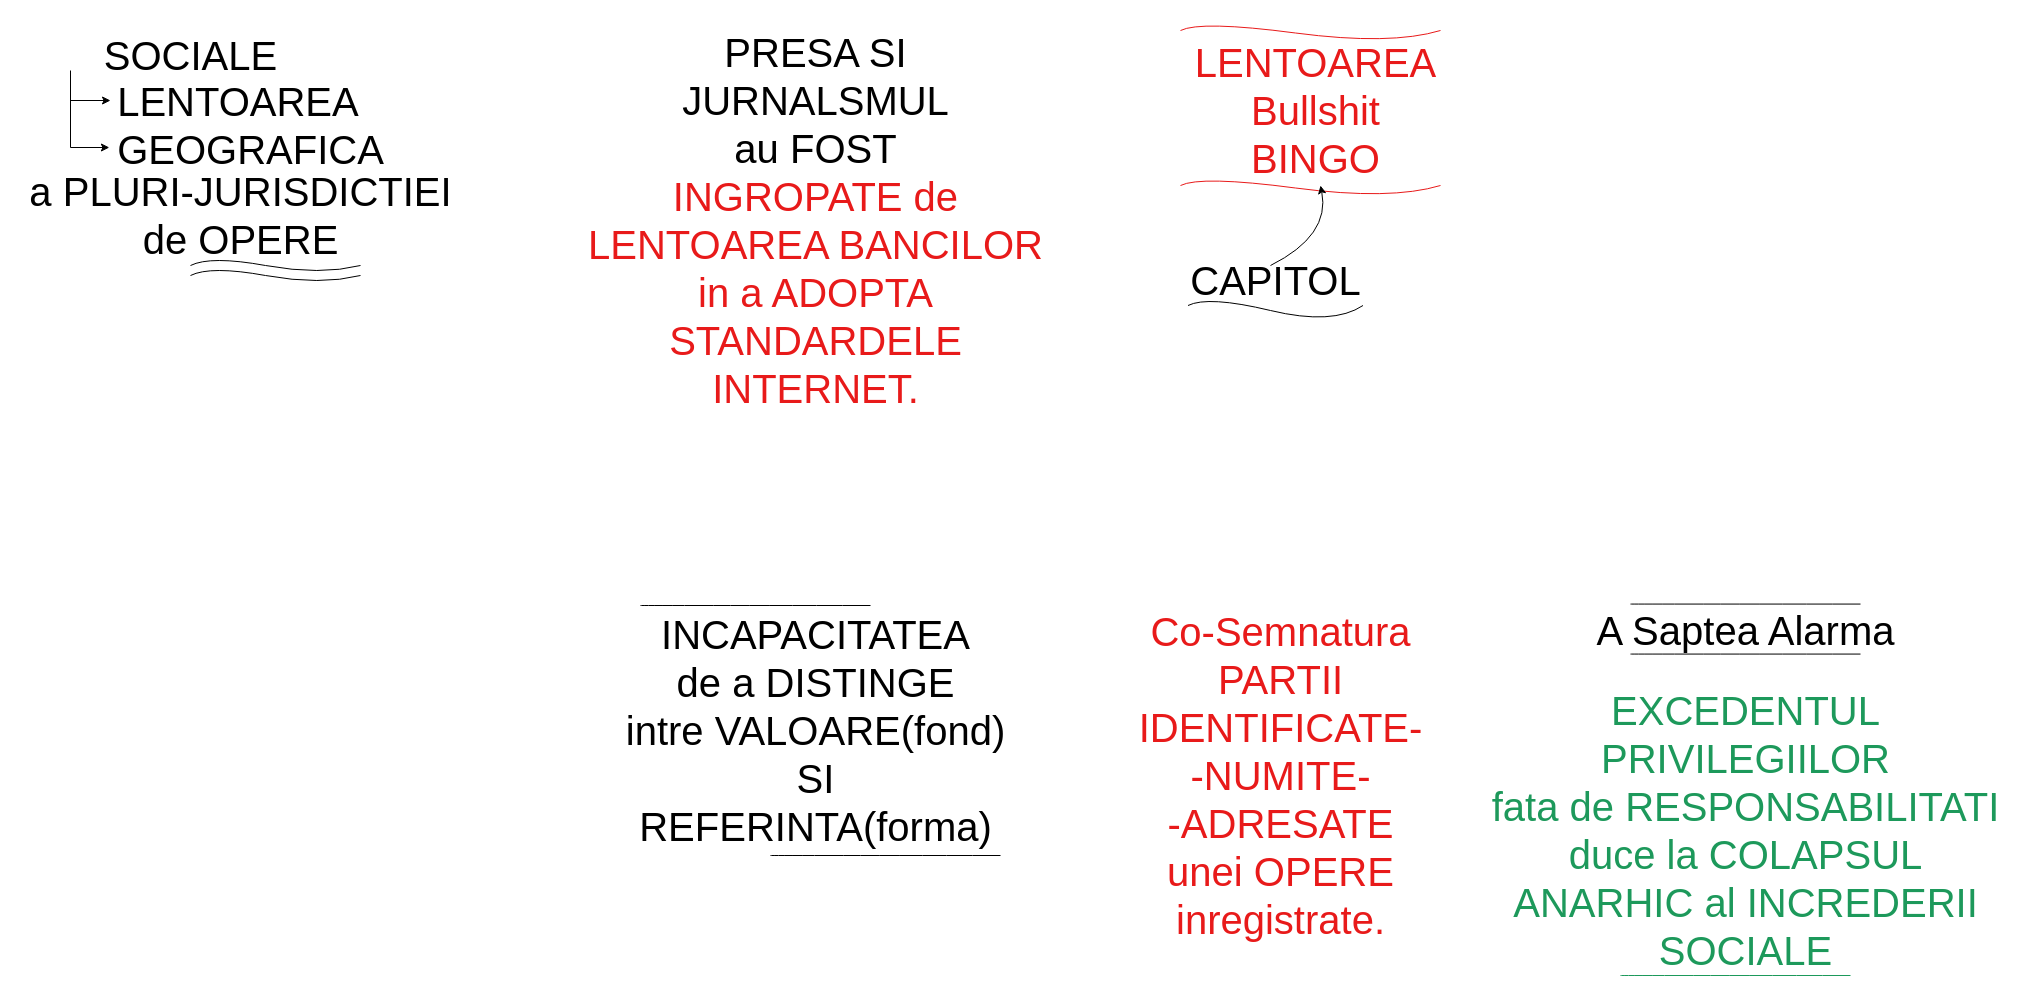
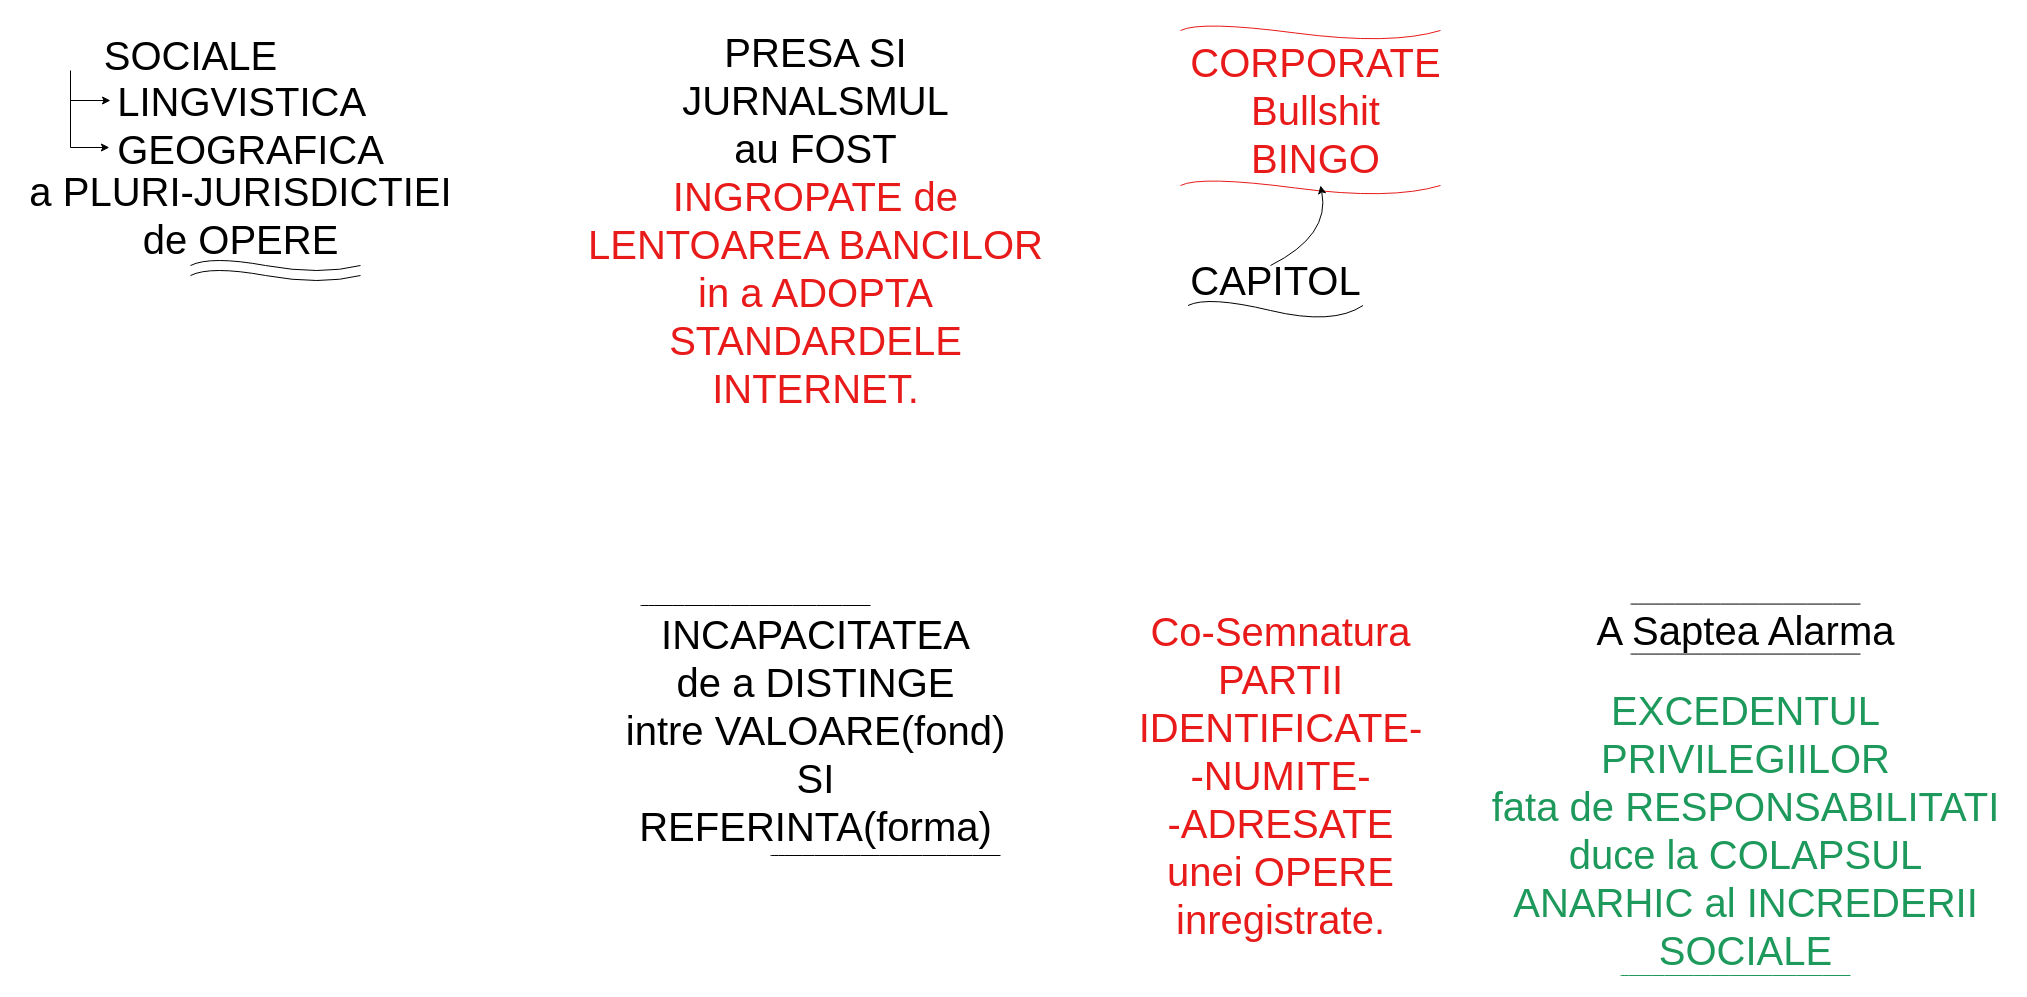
(1316, 111) -> (1316, 111)
(251, 126) -> (251, 126)
